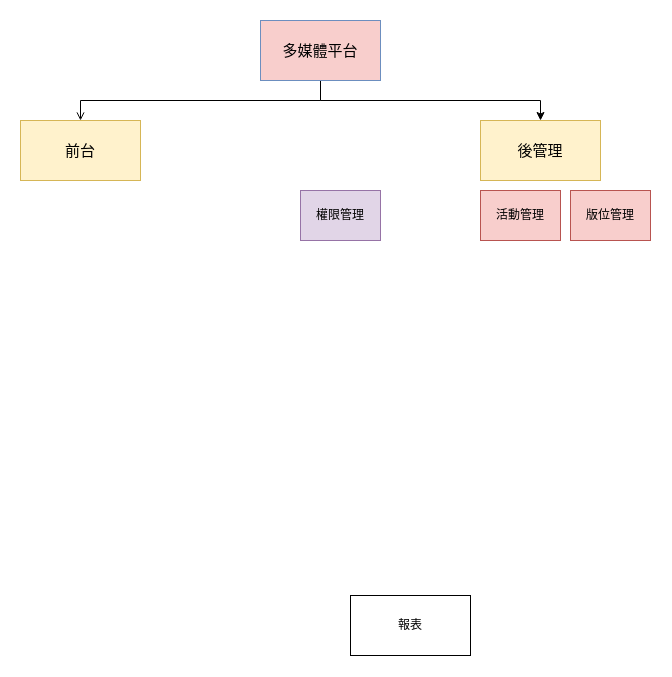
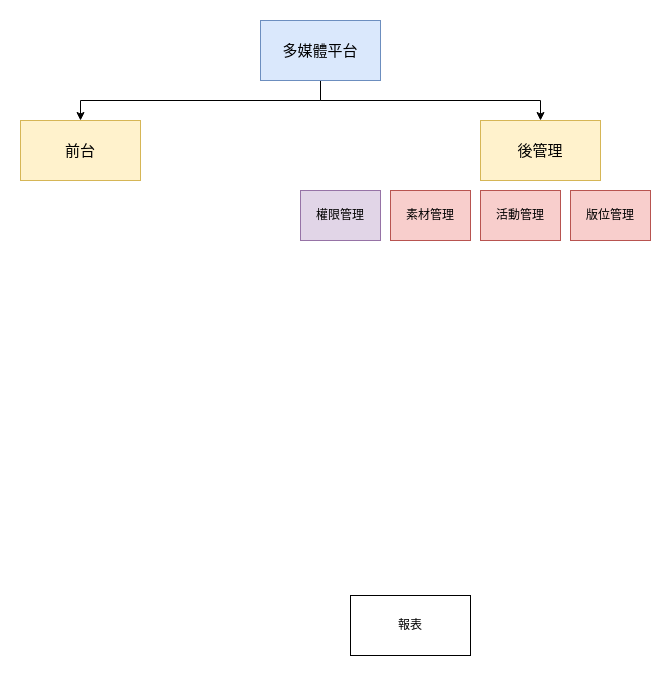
(321, 51) -> (321, 51)
(81, 114) -> (81, 112)
none -> (431, 216)
